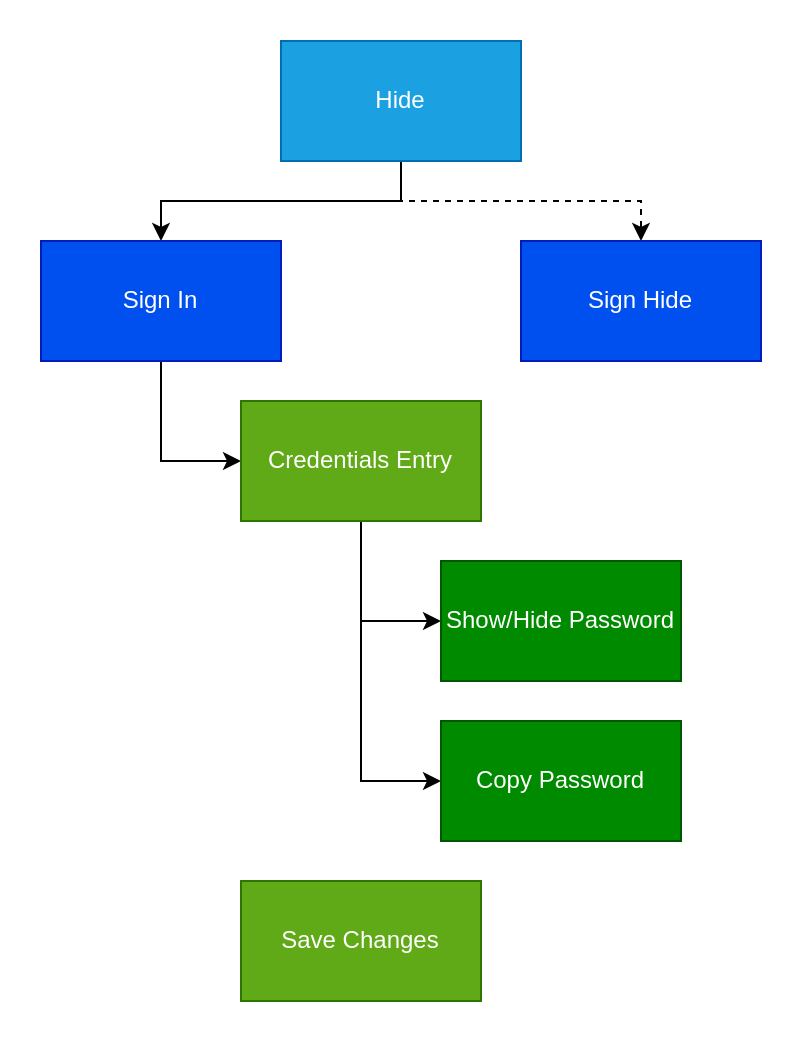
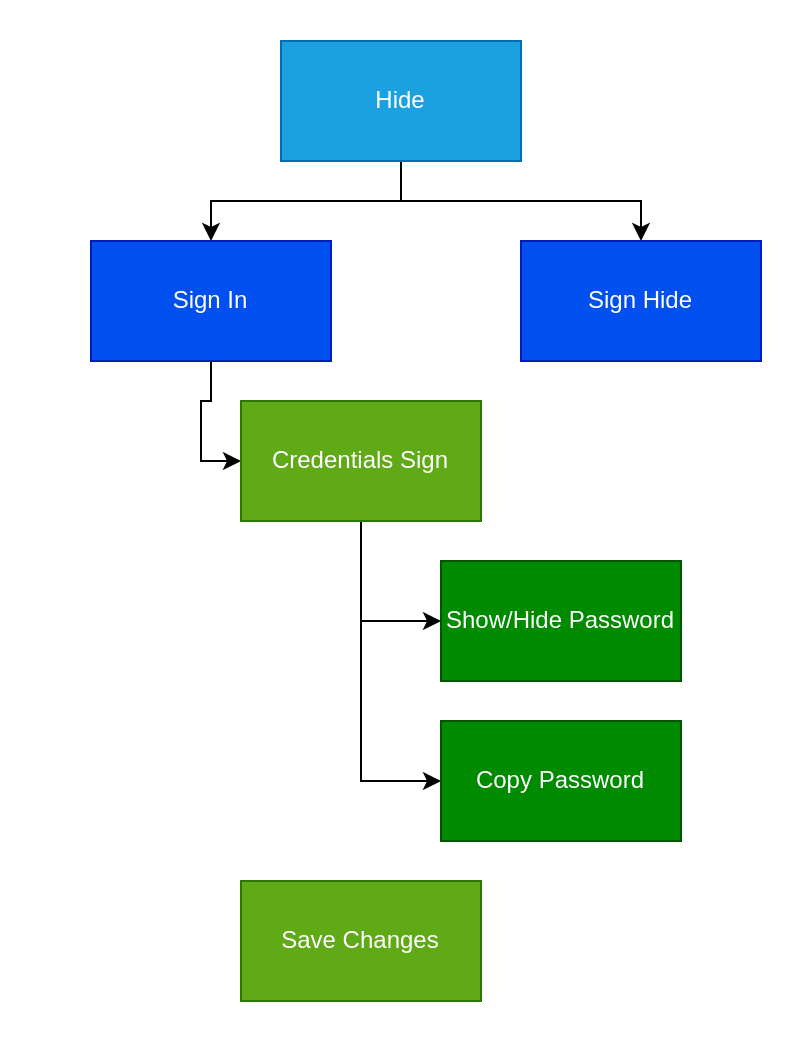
(533, 201) -> (533, 201)
(161, 301) -> (211, 301)
(361, 461) -> (361, 461)
